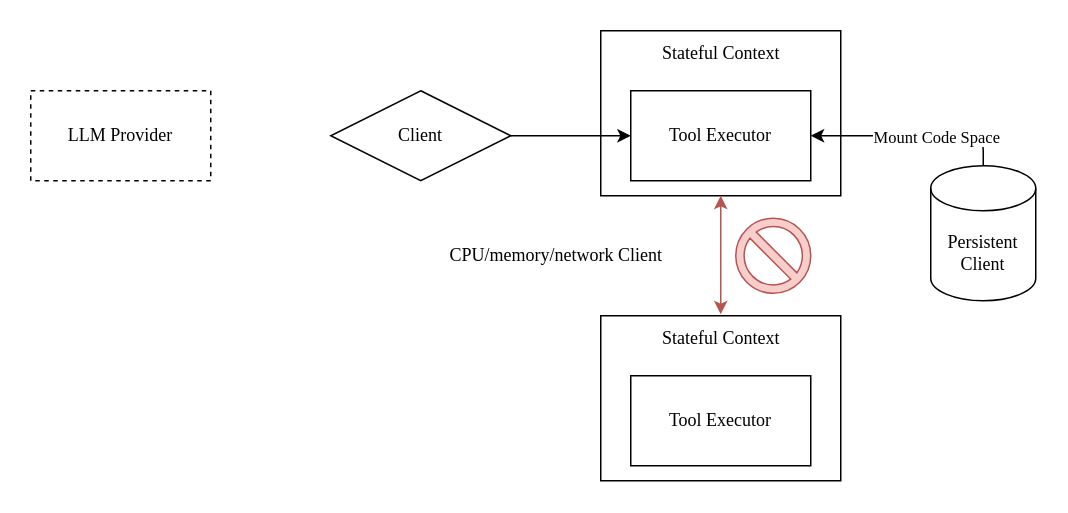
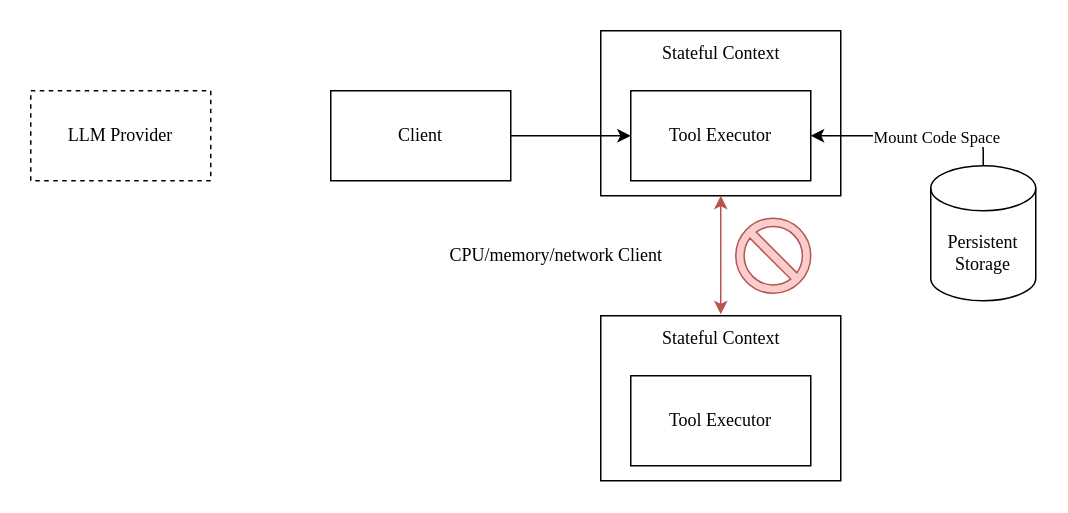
(421, 136) -> (421, 136)
(983, 253) -> (983, 253)
